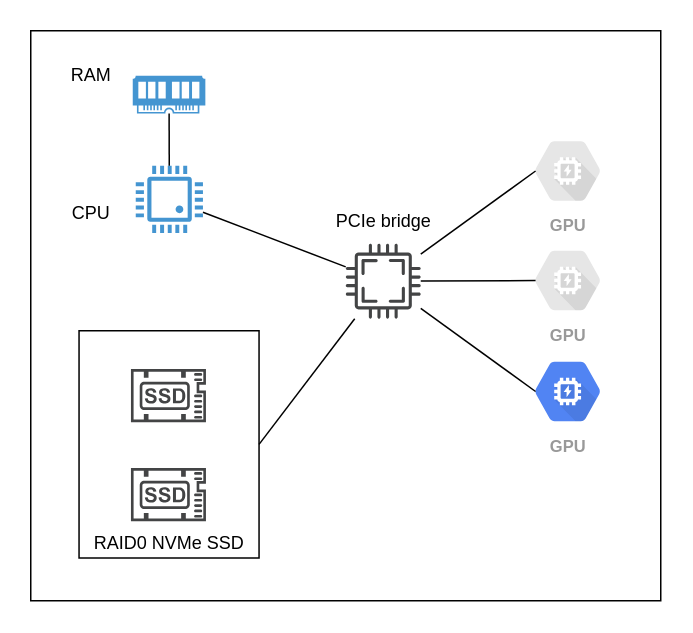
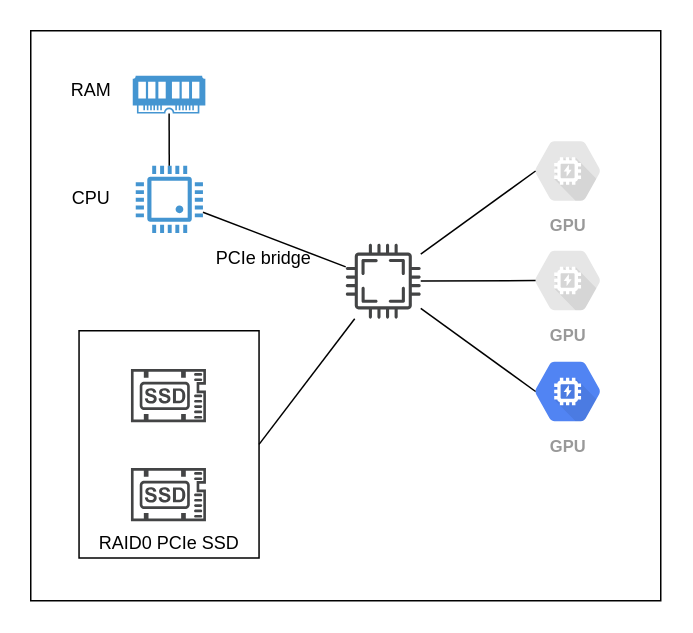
(91, 76) -> (91, 91)
(91, 214) -> (91, 199)
(383, 222) -> (263, 259)
(170, 544) -> (170, 544)
